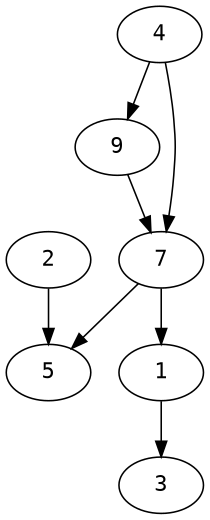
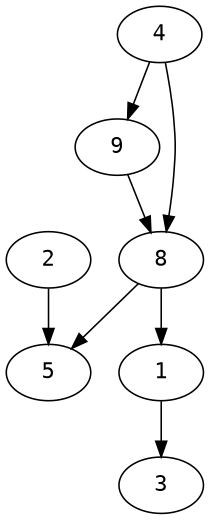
(161, 260) -> (161, 260)
